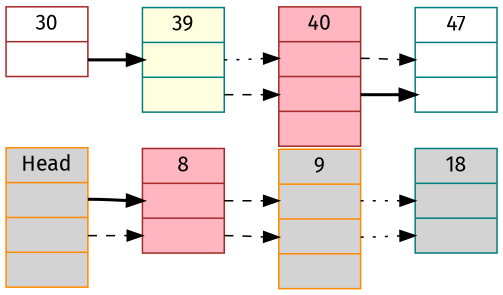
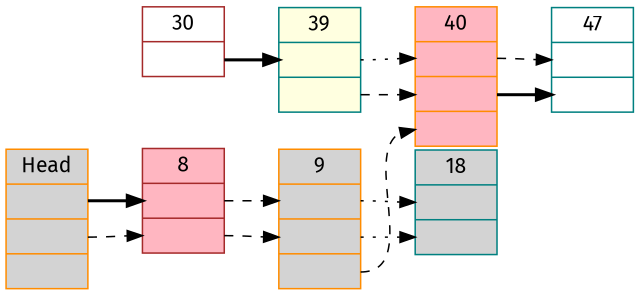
(320, 77) -> (456, 77)
none -> (389, 212)
